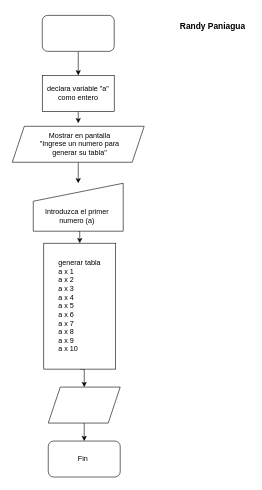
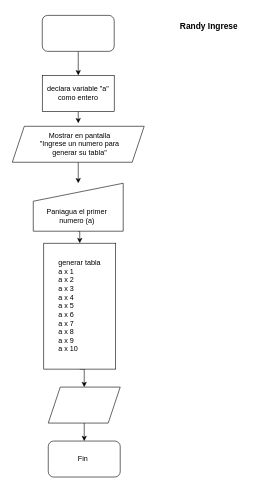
(207, 21) -> (206, 21)
(77, 216) -> (77, 216)
